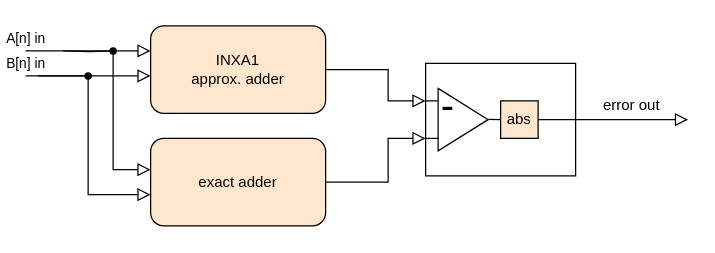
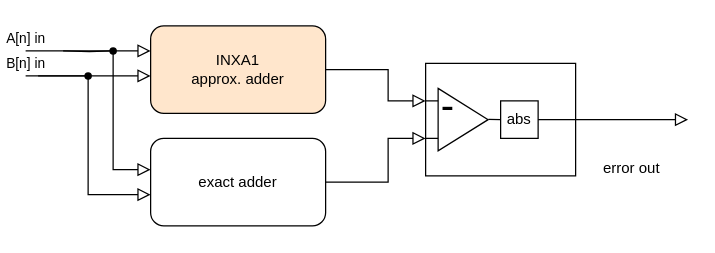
(632, 106) -> (632, 168)
(519, 119) -> (519, 119)
(238, 182) -> (238, 182)
